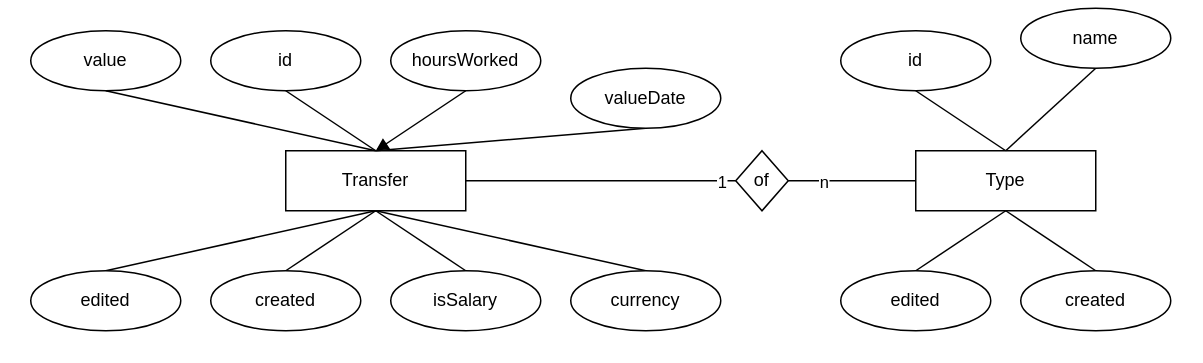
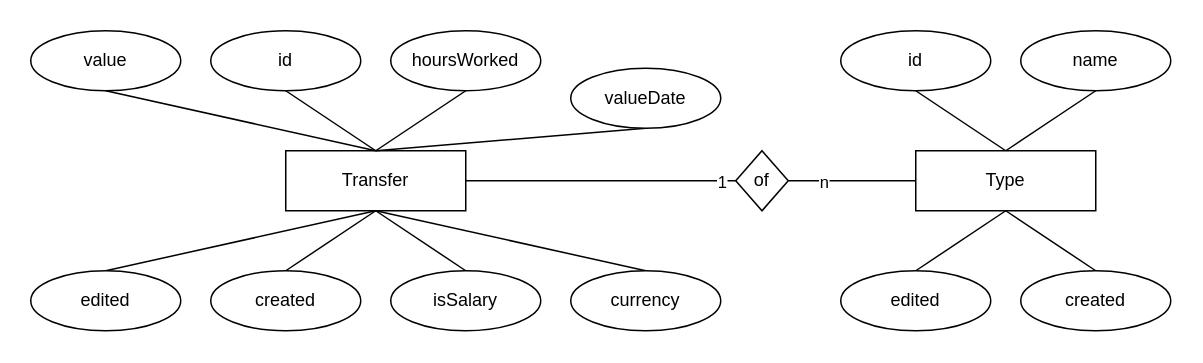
(1096, 38) -> (1096, 61)
(388, 143) -> (385, 145)
